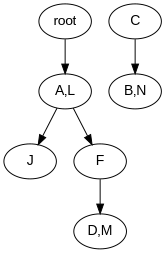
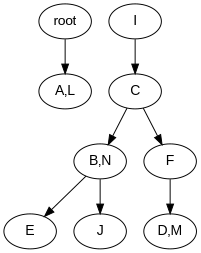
none -> (135, 21)
(50, 122) -> (100, 192)
(80, 122) -> (150, 122)
none -> (30, 231)
